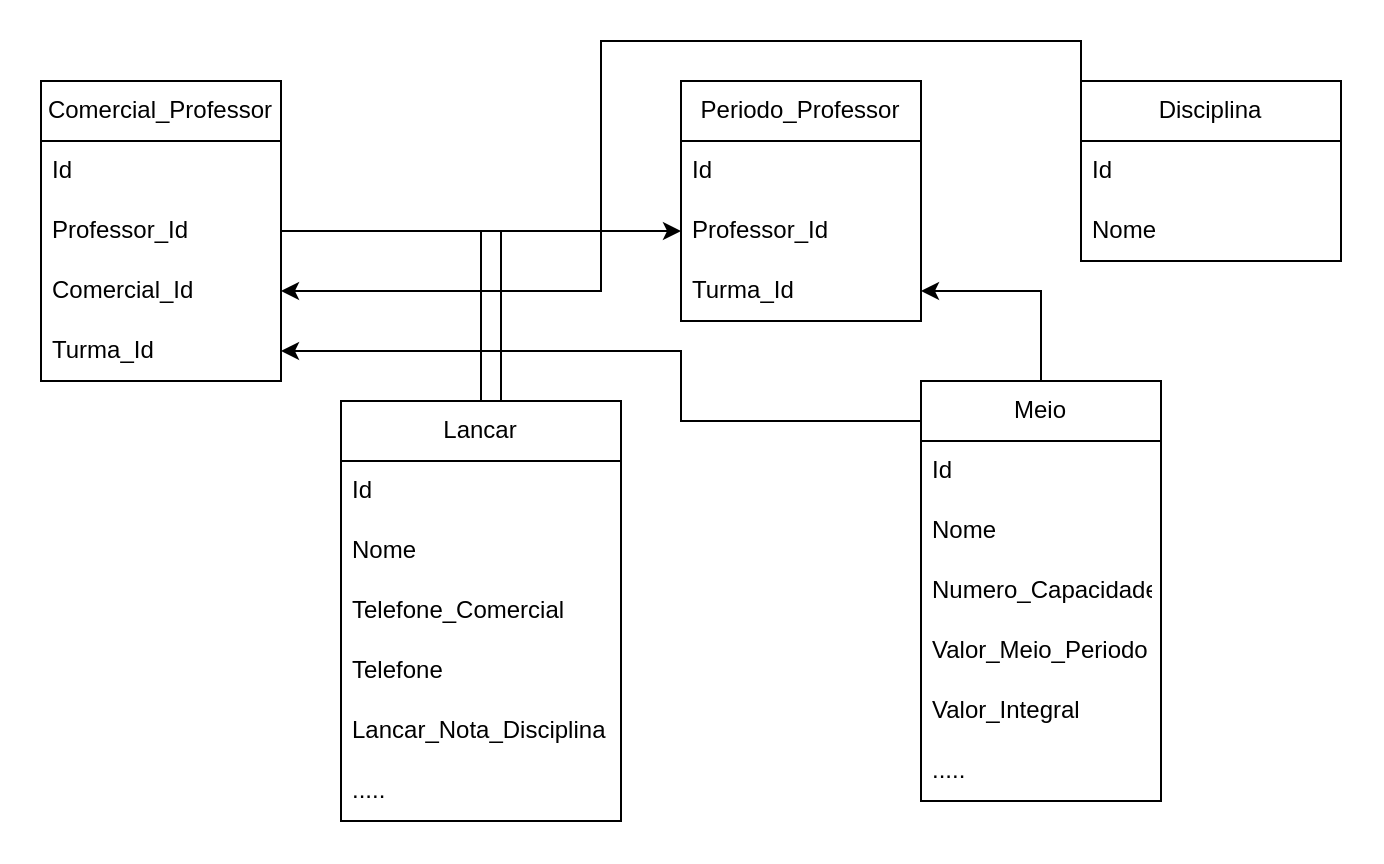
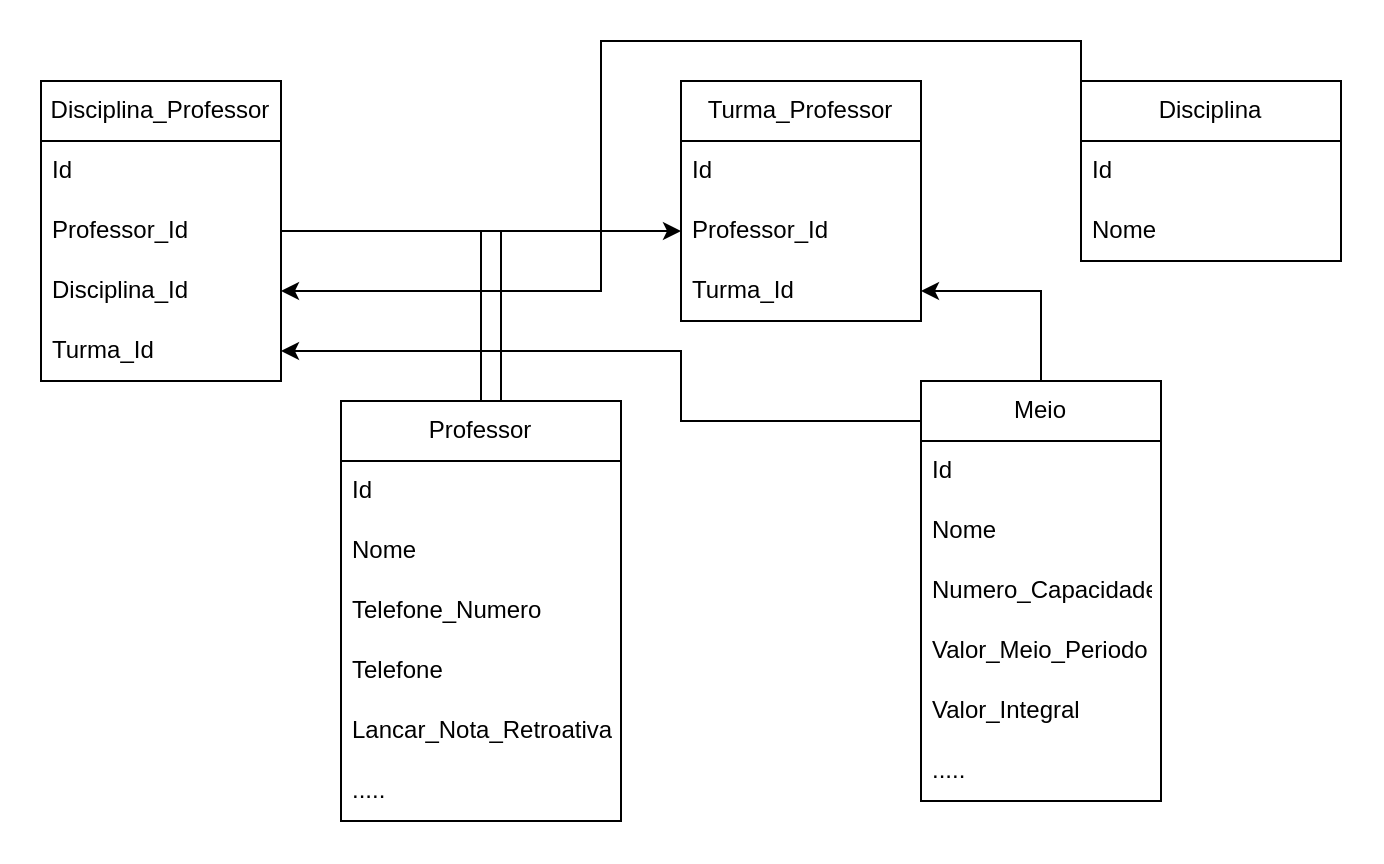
(161, 111) -> (161, 111)
(801, 111) -> (801, 111)
(127, 291) -> (128, 291)
(481, 431) -> (481, 431)
(465, 611) -> (451, 611)
(483, 731) -> (483, 731)
